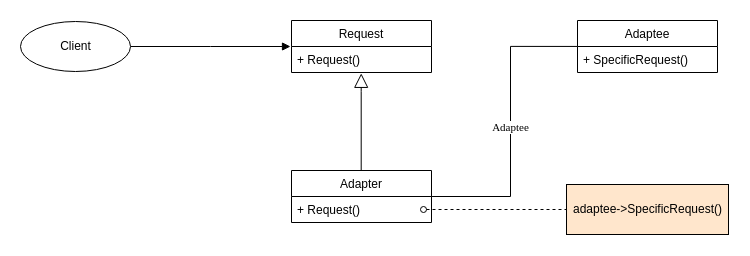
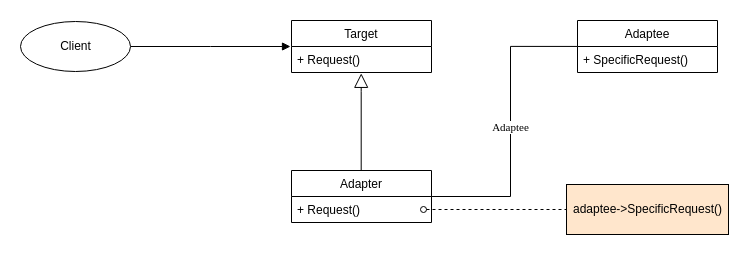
(361, 34) -> (361, 34)
